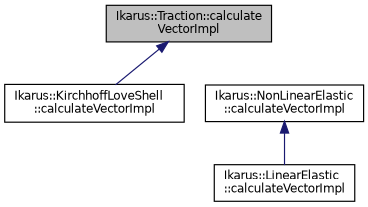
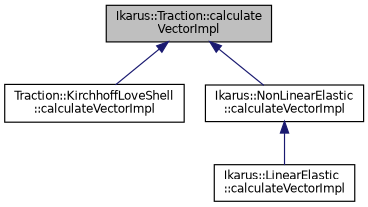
none -> (242, 67)
(94, 103) -> (94, 103)
